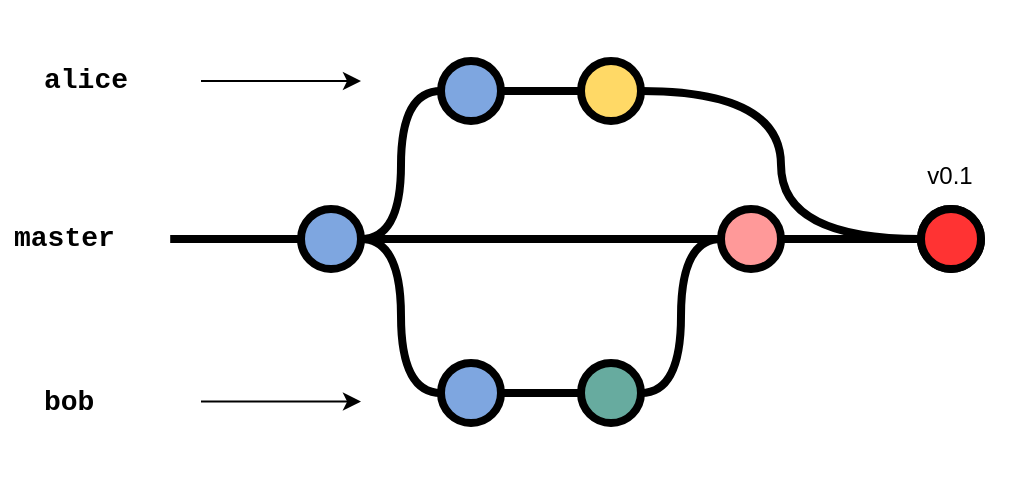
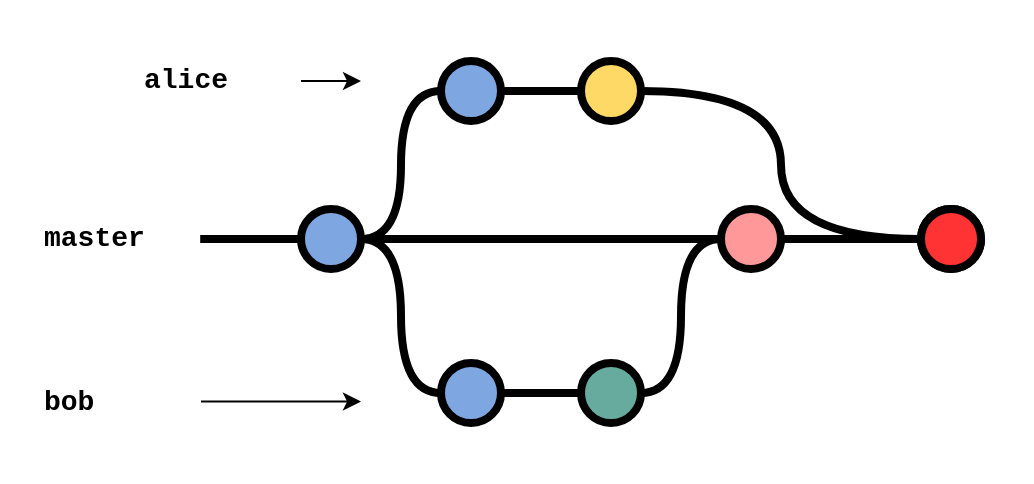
(121, 81) -> (221, 81)
(951, 177) -> none
(91, 239) -> (121, 239)
